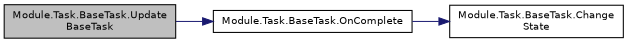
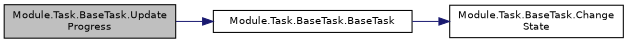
(90, 21) -> (90, 21)
(313, 21) -> (313, 21)
